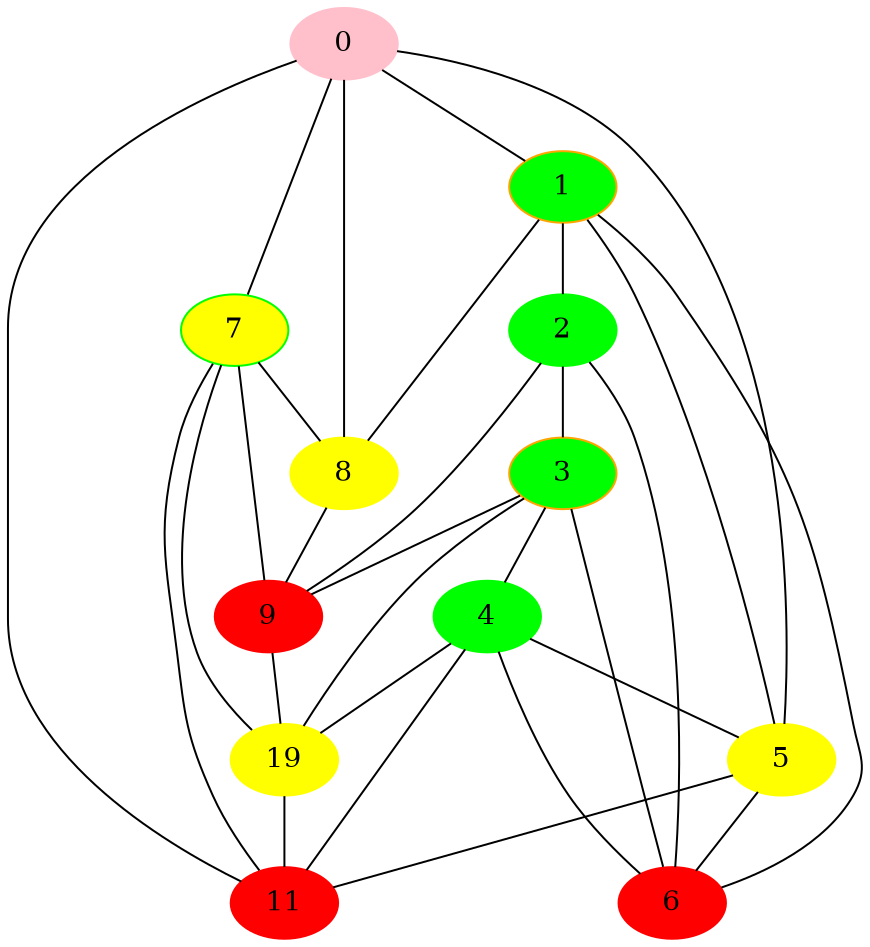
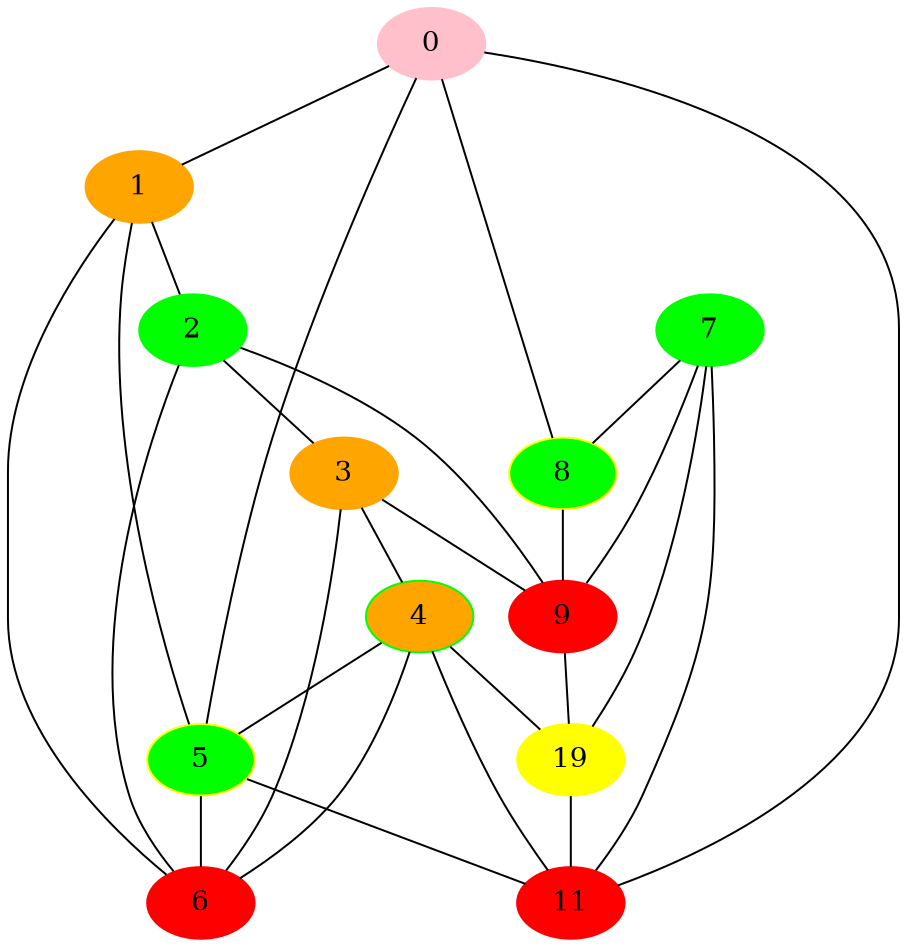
(290, 187) -> none
(563, 187) -> (139, 187)
(235, 330) -> (710, 330)
(453, 330) -> none
(344, 473) -> (563, 473)
(563, 473) -> (344, 473)
(399, 598) -> none
(487, 617) -> (420, 617)
(782, 760) -> (201, 760)
